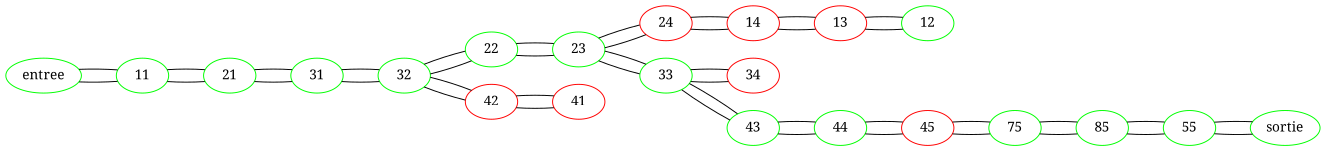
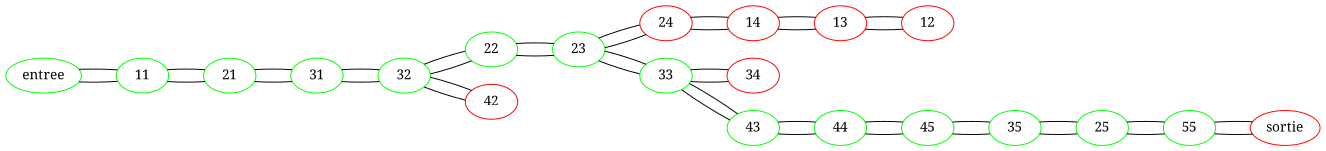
(928, 23) -> (928, 23)
(579, 102) -> none
(928, 128) -> (928, 128)
(1015, 128) -> (1015, 128)
(1102, 128) -> (1102, 128)
(1285, 128) -> (1285, 128)
